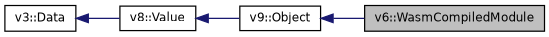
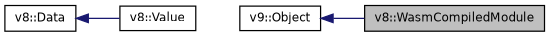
(40, 18) -> (40, 18)
(224, 18) -> none
(455, 18) -> (455, 18)
